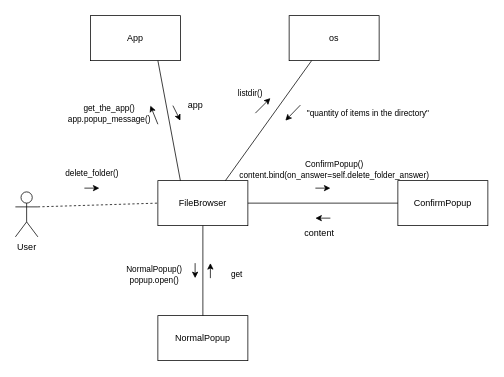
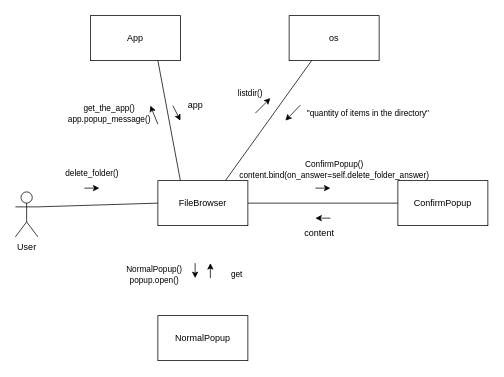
(97, 205) -> (97, 205)
(203, 270) -> none
